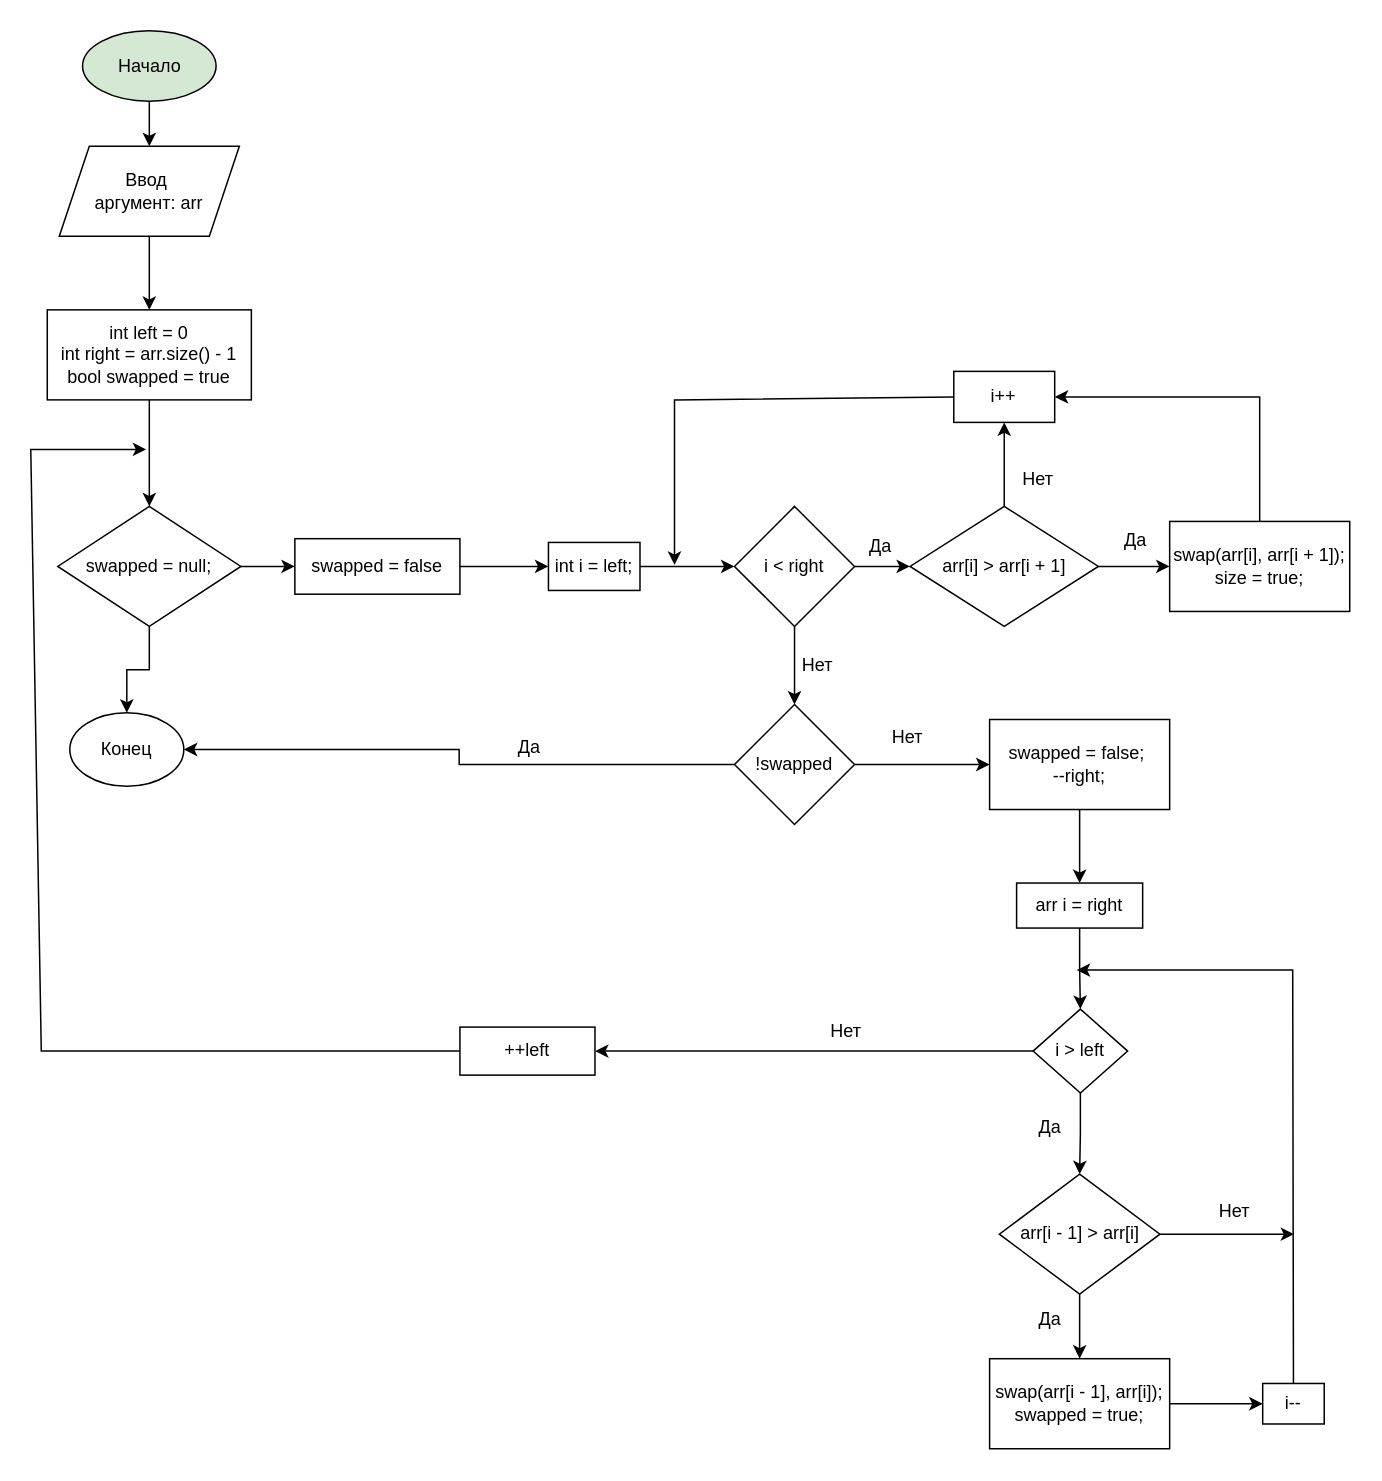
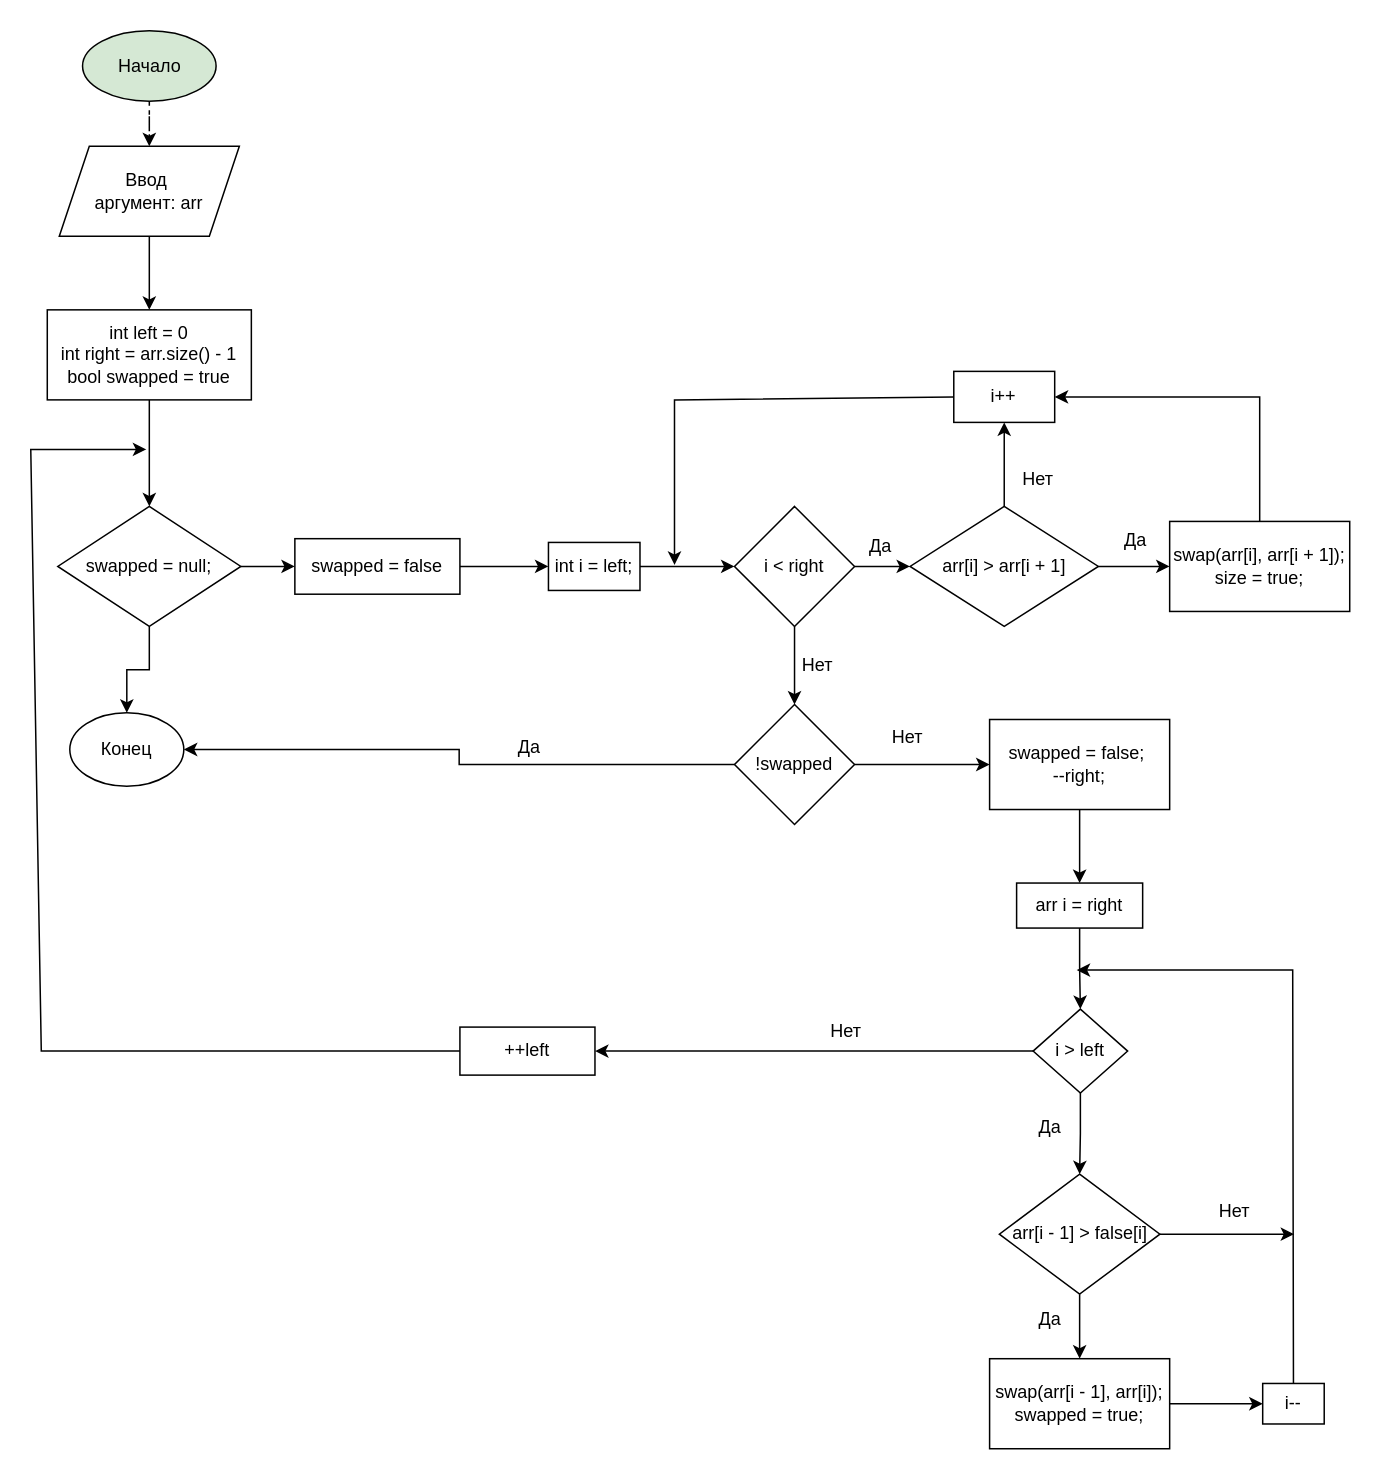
(149, 110) -> (149, 110)
(1080, 1234) -> (1080, 1234)
